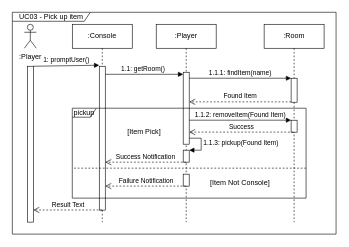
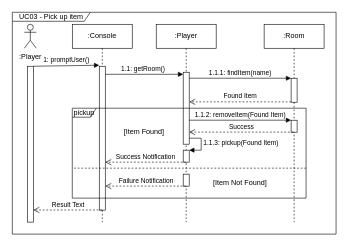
(144, 132) -> (144, 132)
(240, 183) -> (240, 183)
